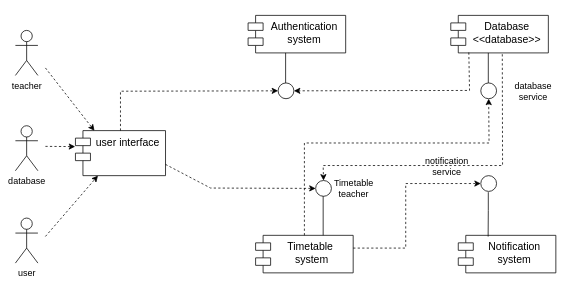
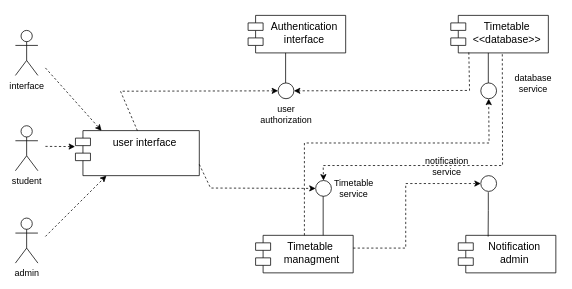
(304, 31) -> (304, 31)
(507, 31) -> (507, 31)
(27, 86) -> (27, 86)
(533, 91) -> (533, 83)
none -> (286, 114)
(120, 153) -> (137, 153)
(27, 181) -> (27, 181)
(354, 189) -> (354, 189)
(312, 251) -> (312, 251)
(514, 251) -> (514, 251)
(27, 274) -> (27, 274)
